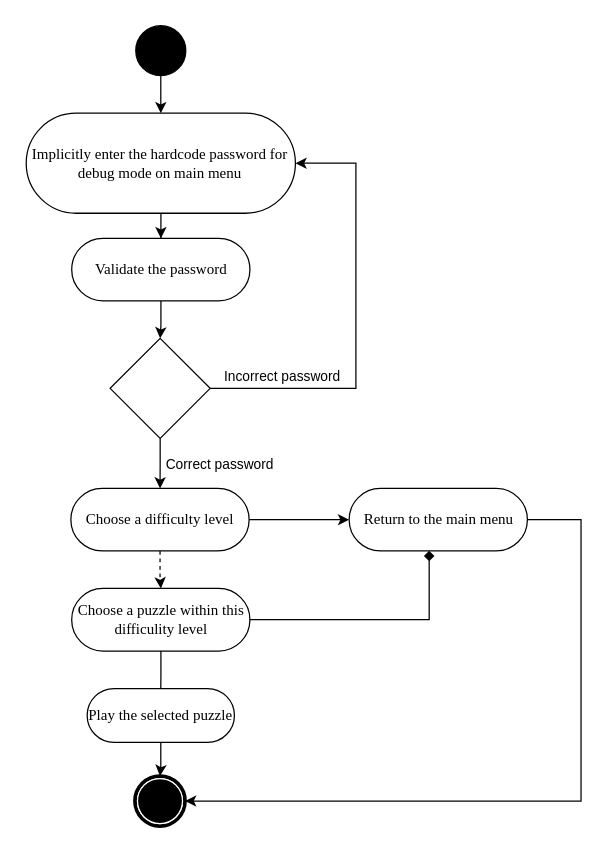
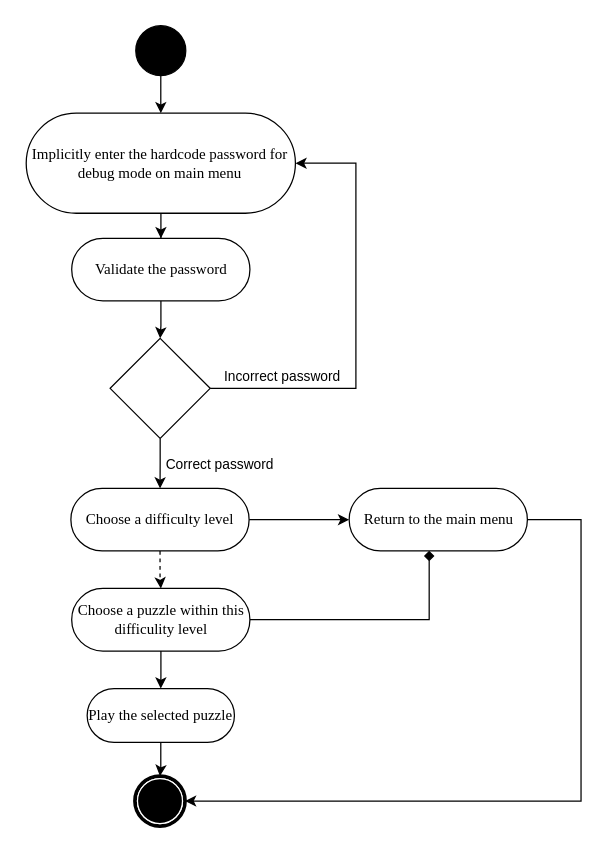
(161, 682) -> (161, 678)
